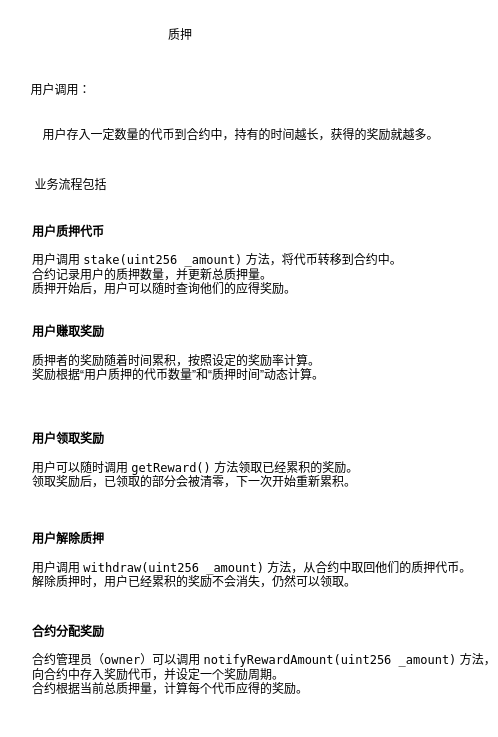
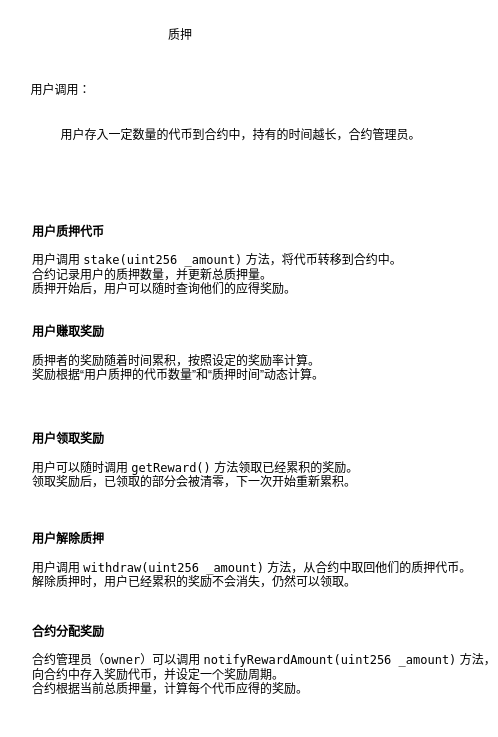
(241, 136) -> (241, 136)
(71, 186) -> none
